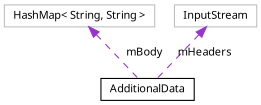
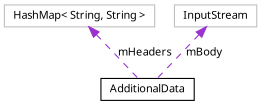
(145, 53) -> (145, 53)
(205, 53) -> (205, 53)
